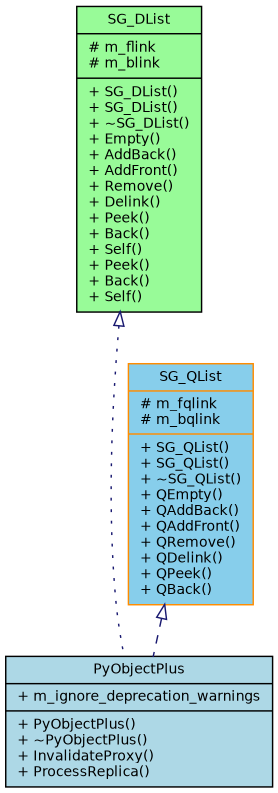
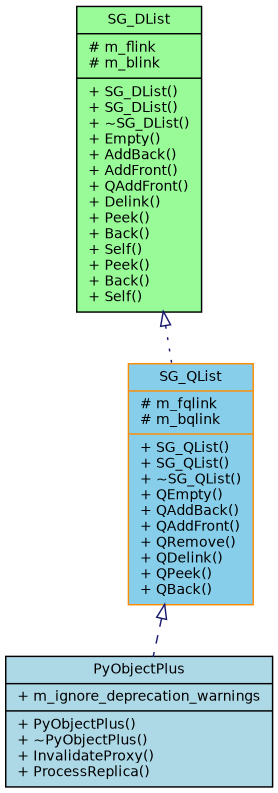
(131, 187) -> (138, 187)
(111, 492) -> (169, 345)
